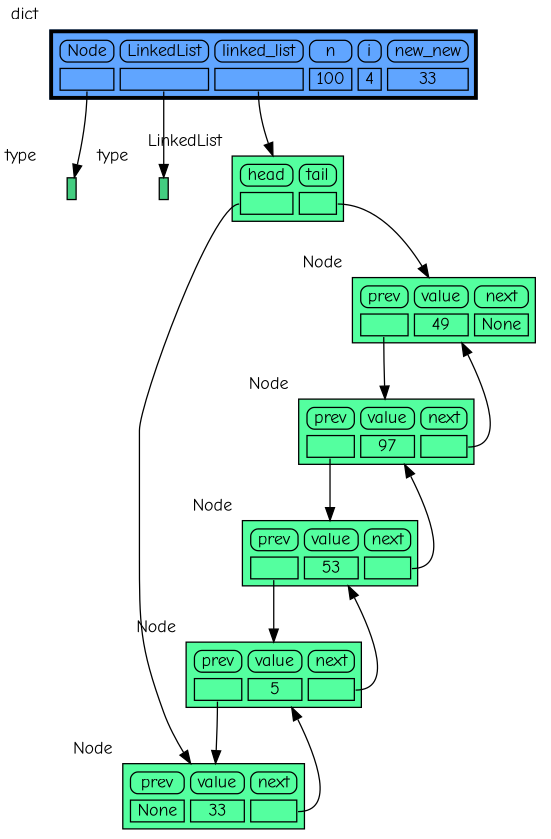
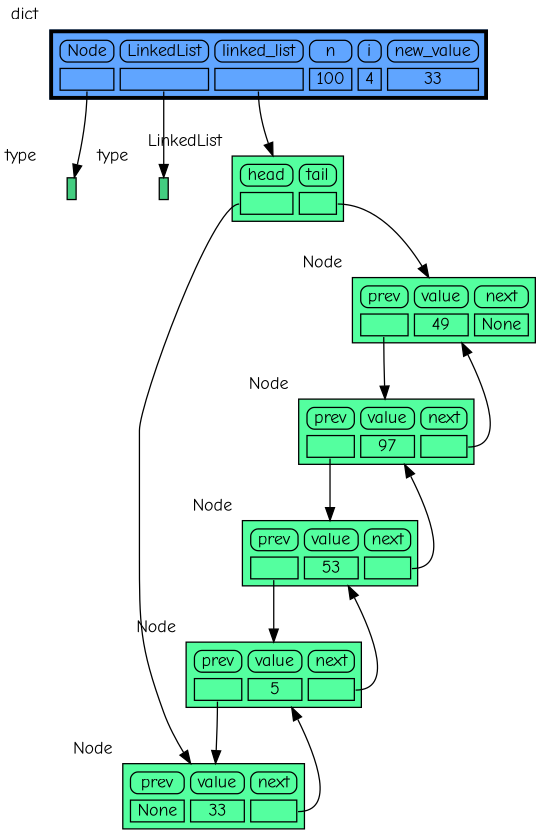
(428, 51) -> (433, 51)
